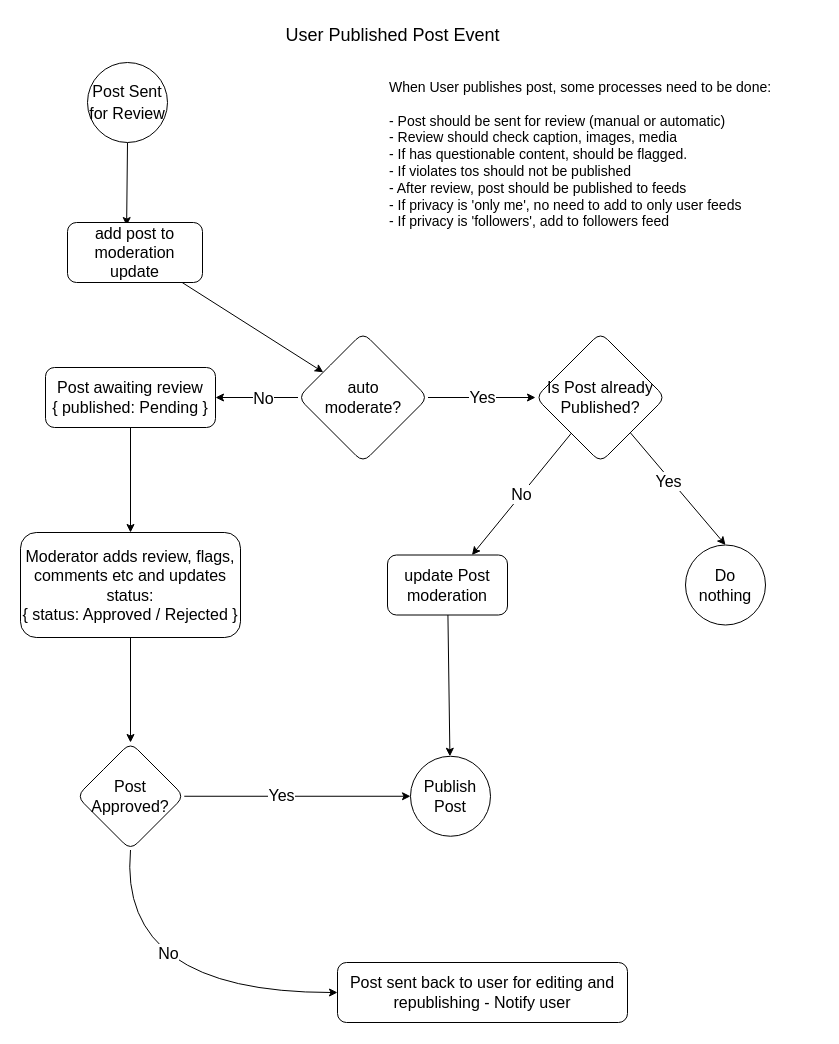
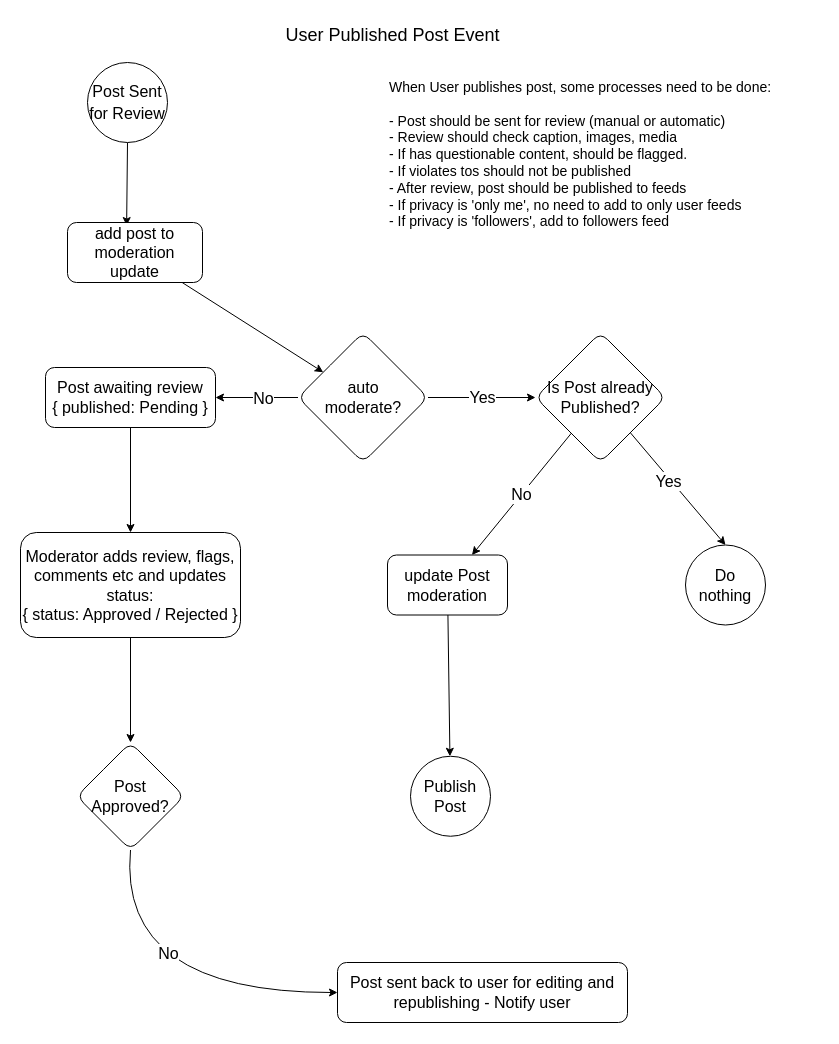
(294, 796) -> none
